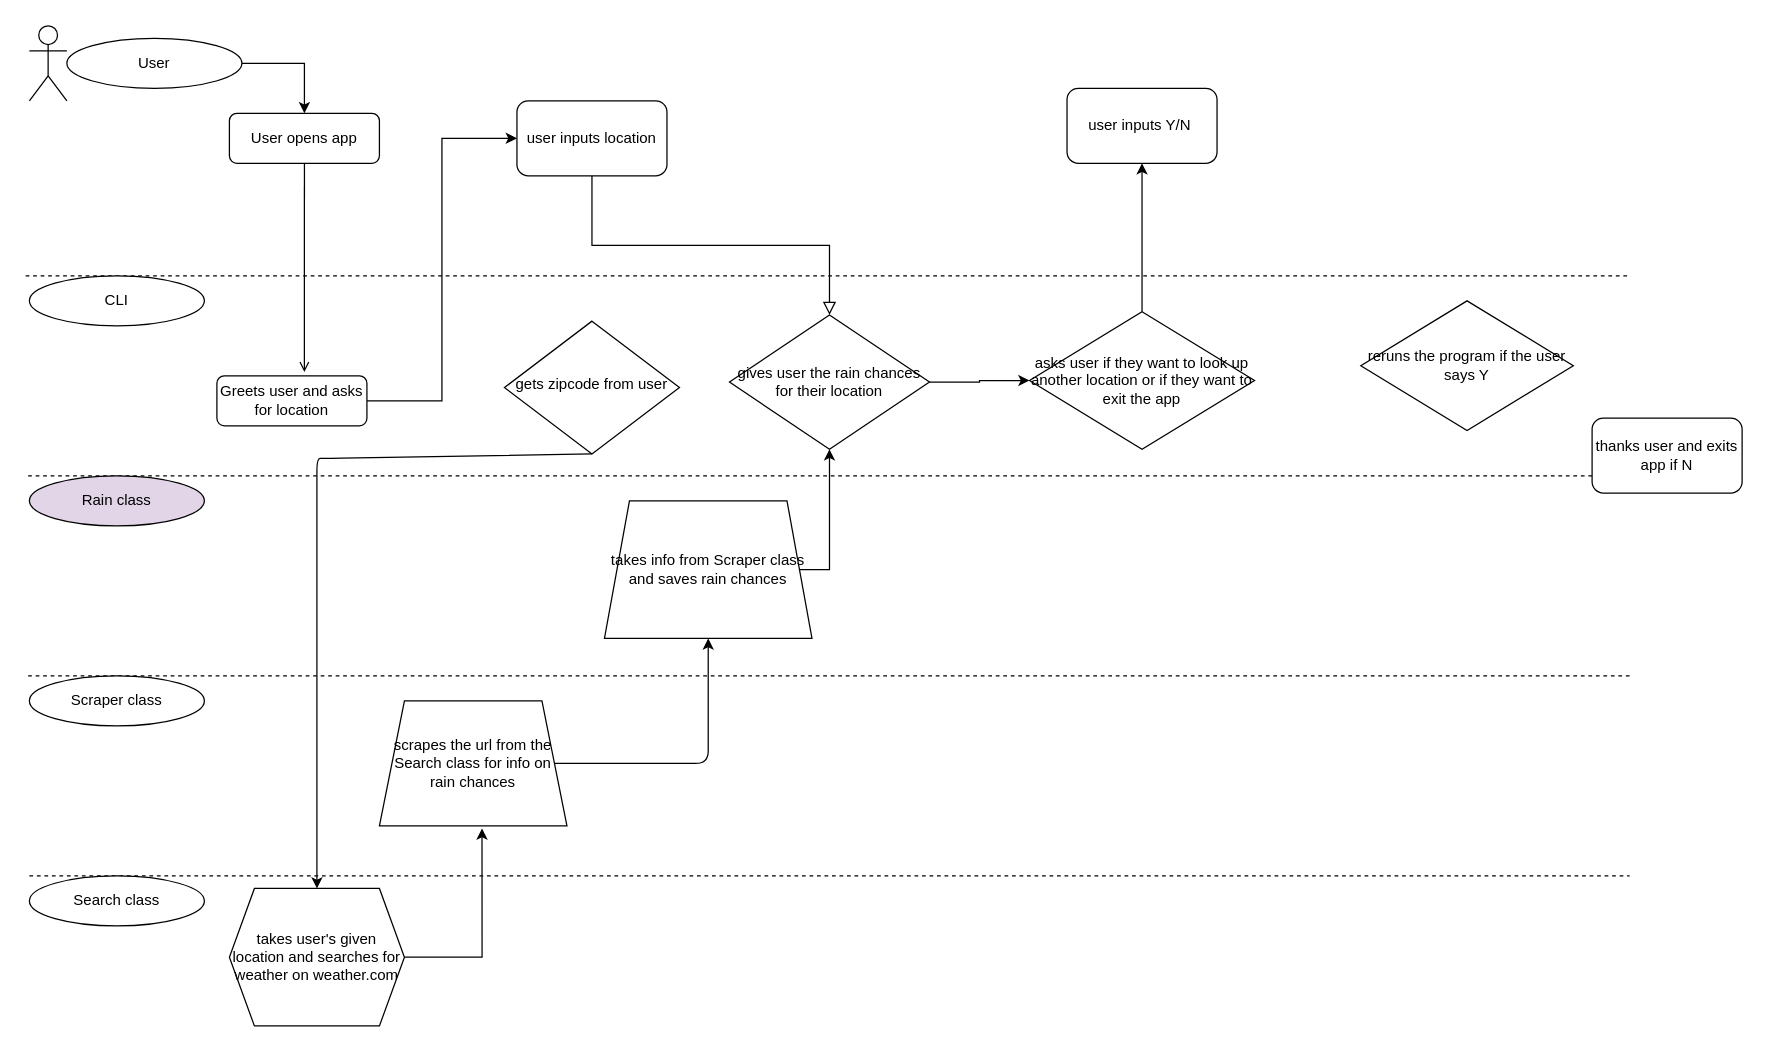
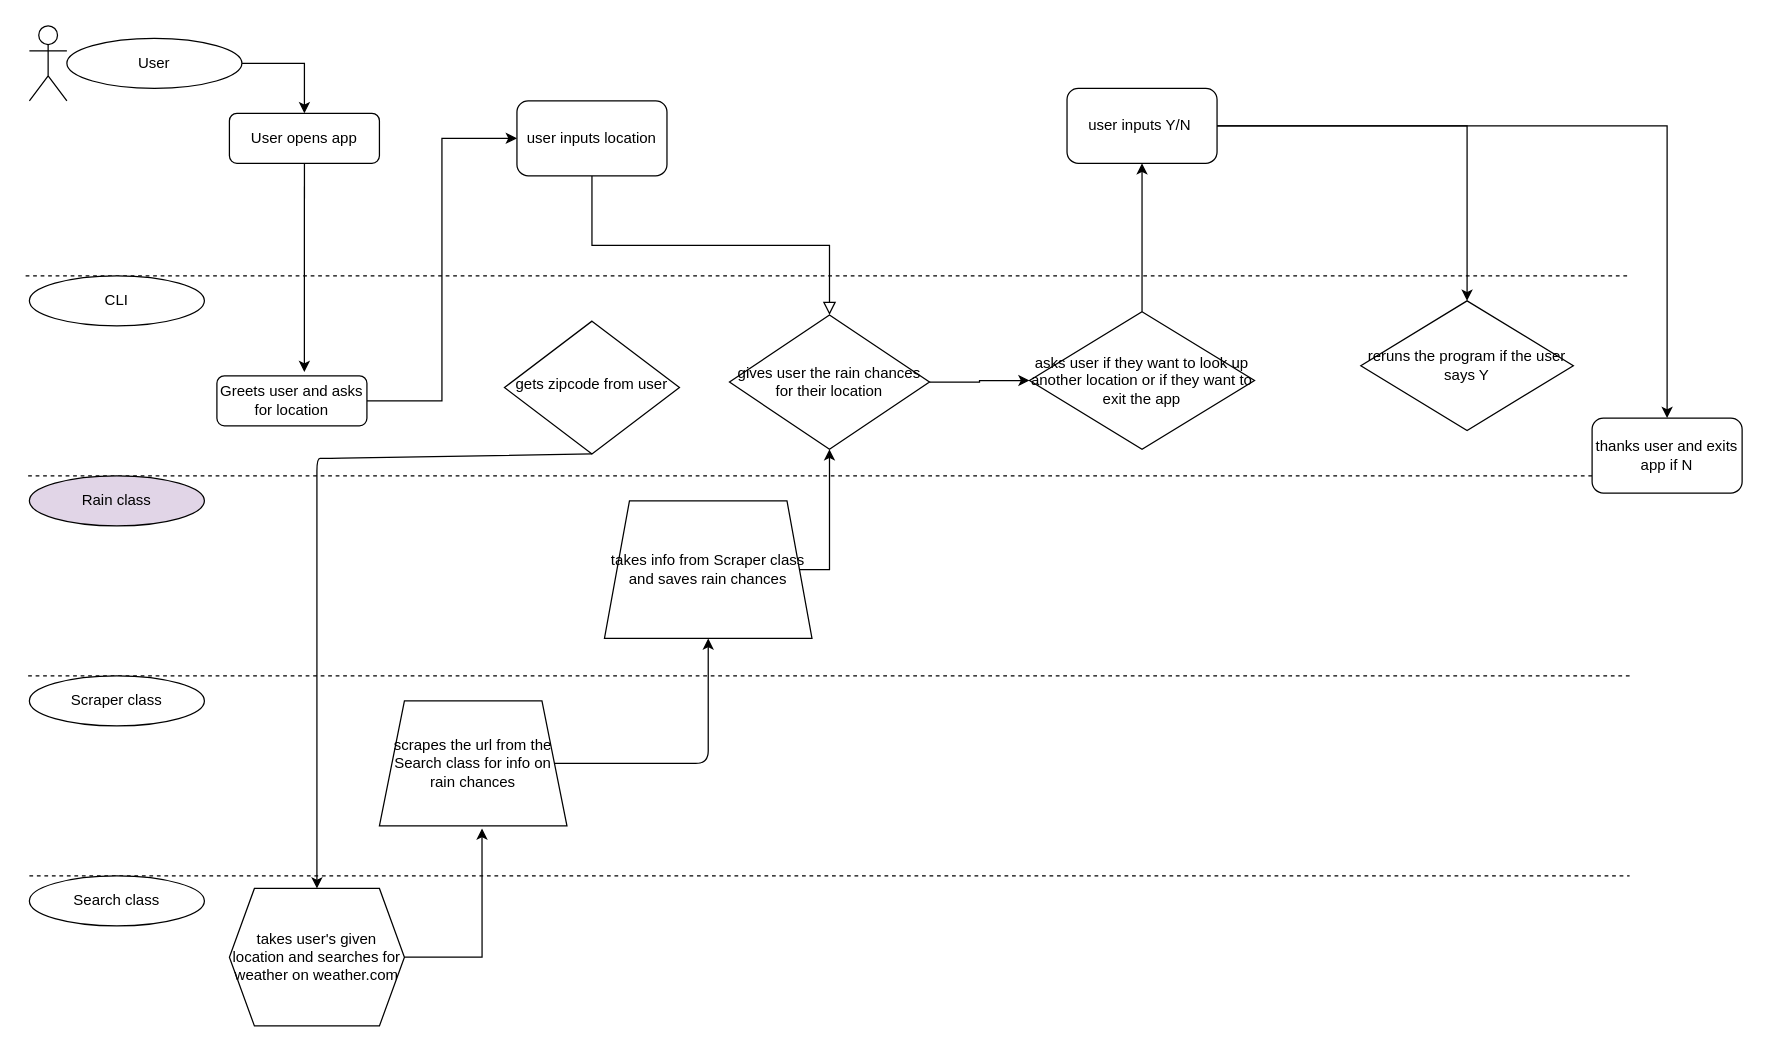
none -> (1667, 169)
none -> (1467, 210)
(304, 364) -> (304, 362)
